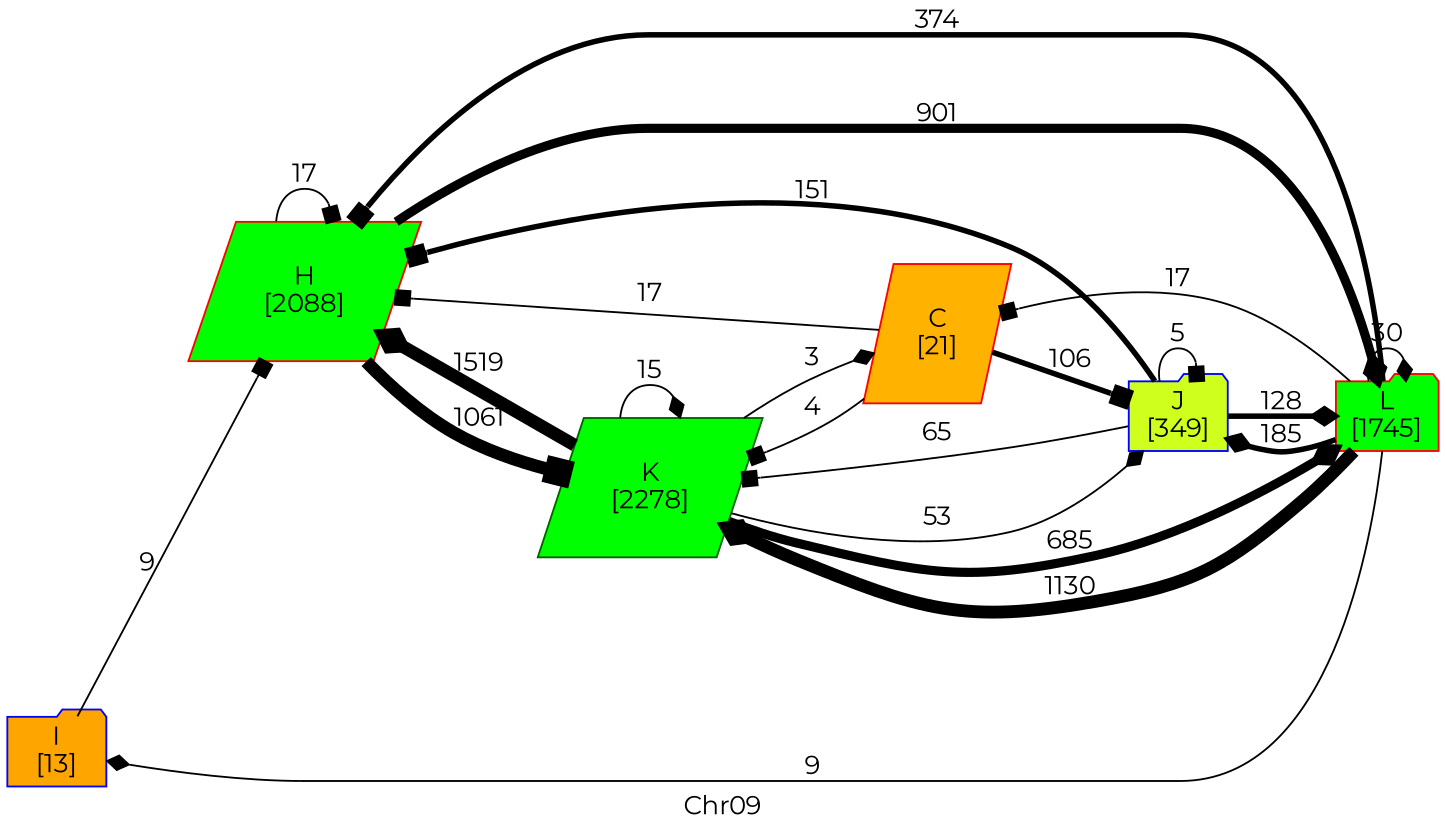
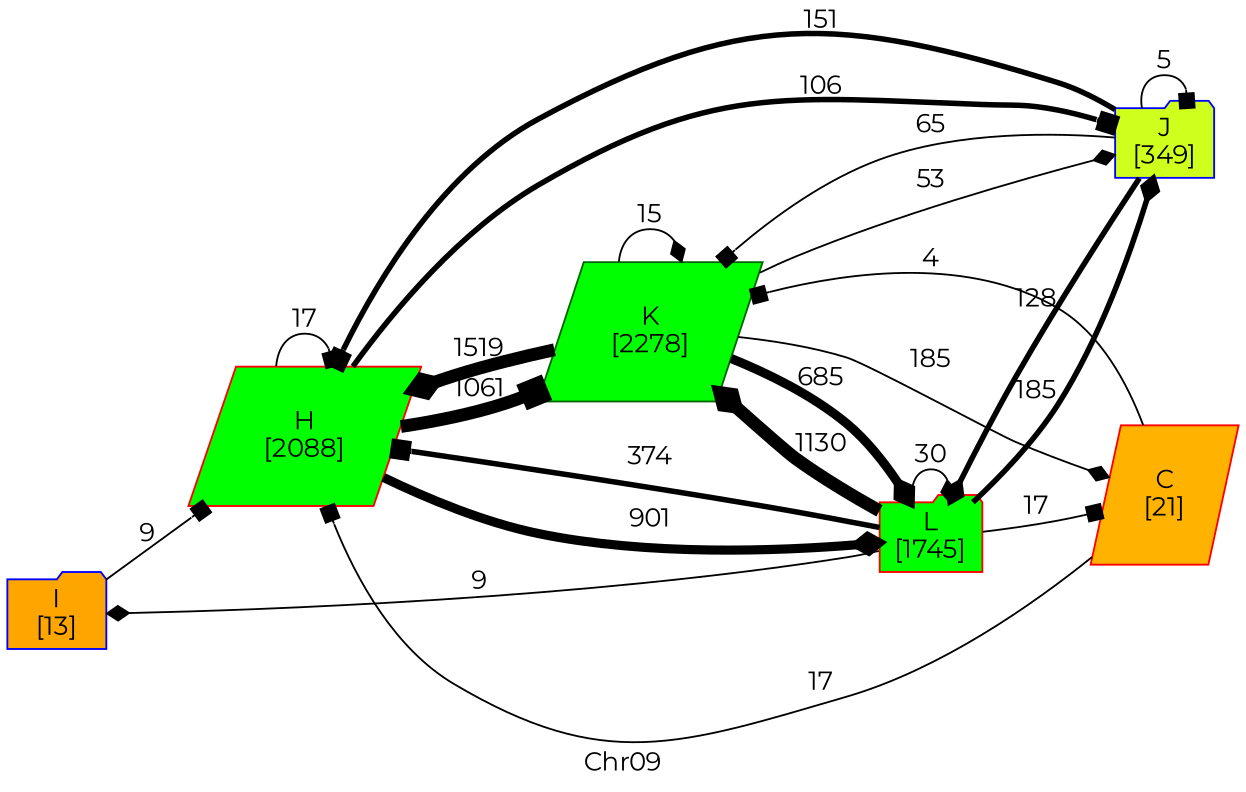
(813, 358) -> (931, 360)
(1052, 373) -> (681, 120)
